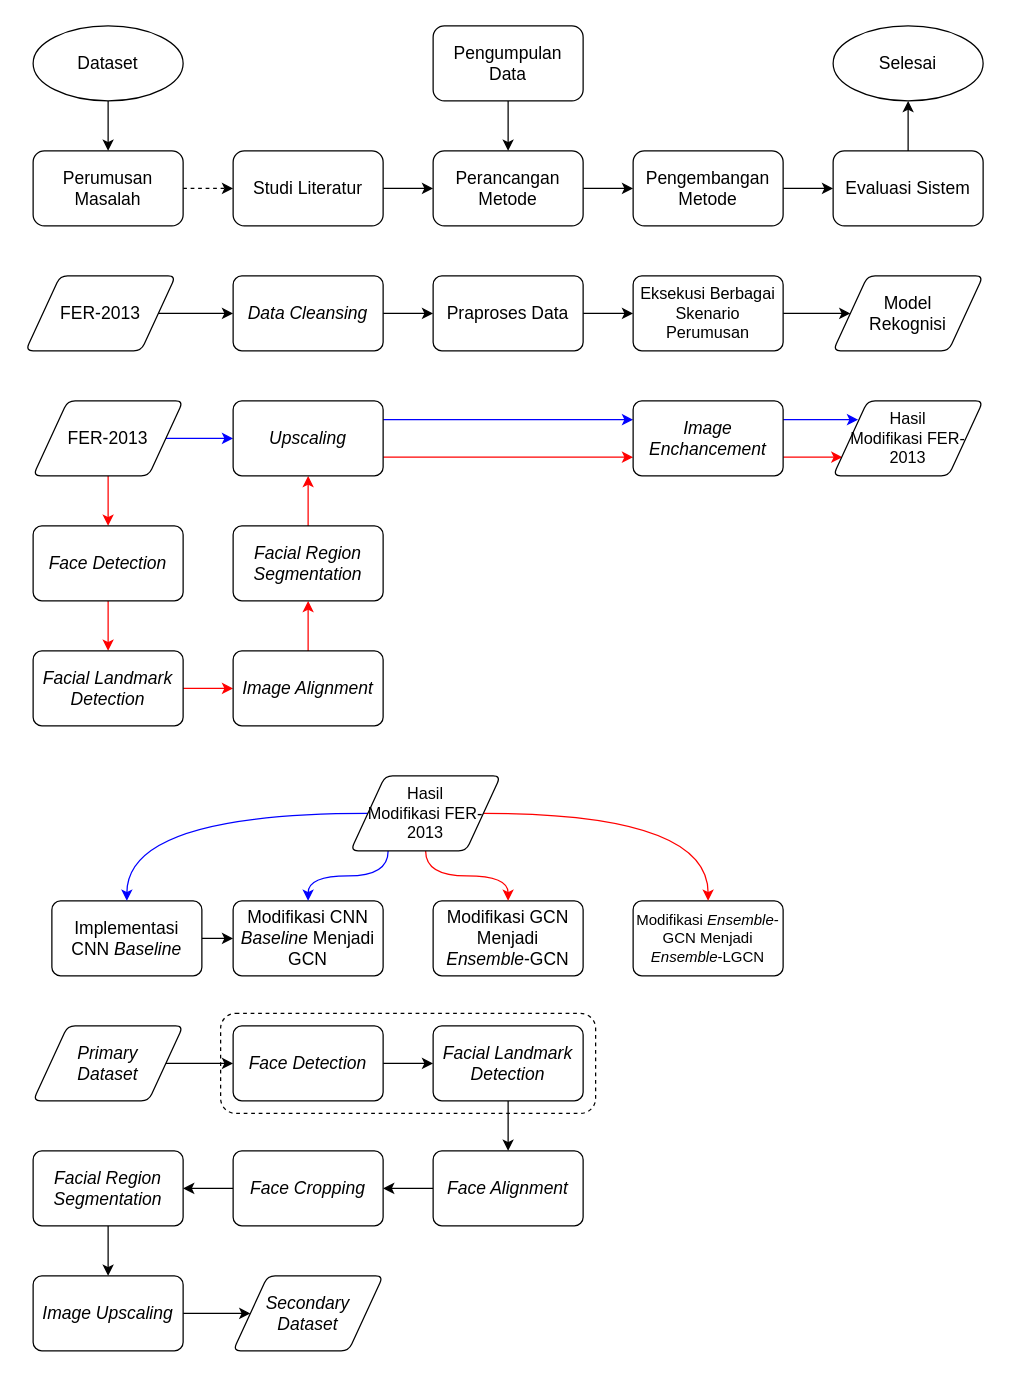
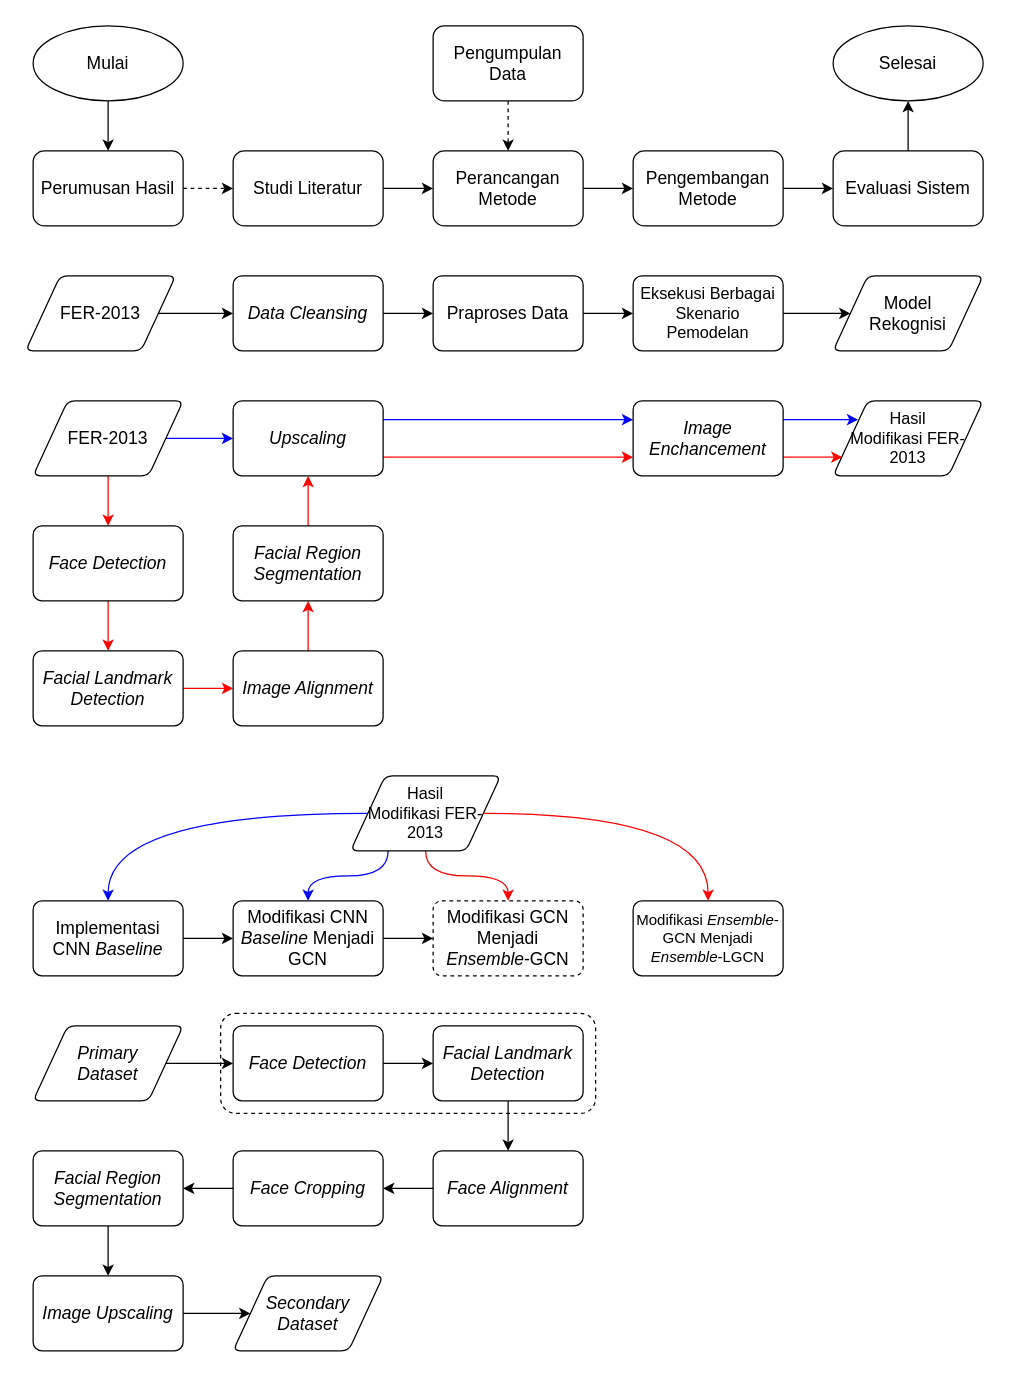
(108, 63) -> (108, 63)
(508, 121) -> (508, 121)
(108, 188) -> (108, 188)
(708, 313) -> (708, 313)
(127, 938) -> (108, 938)
none -> (404, 938)
(508, 938) -> (508, 938)
